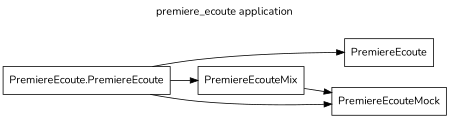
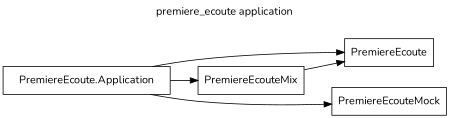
(87, 80) -> (87, 80)
(314, 90) -> (321, 66)
